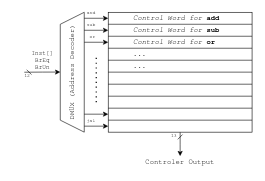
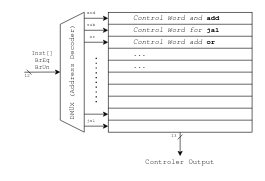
(170, 18) -> (170, 18)
(170, 30) -> (169, 30)
(168, 42) -> (168, 42)
